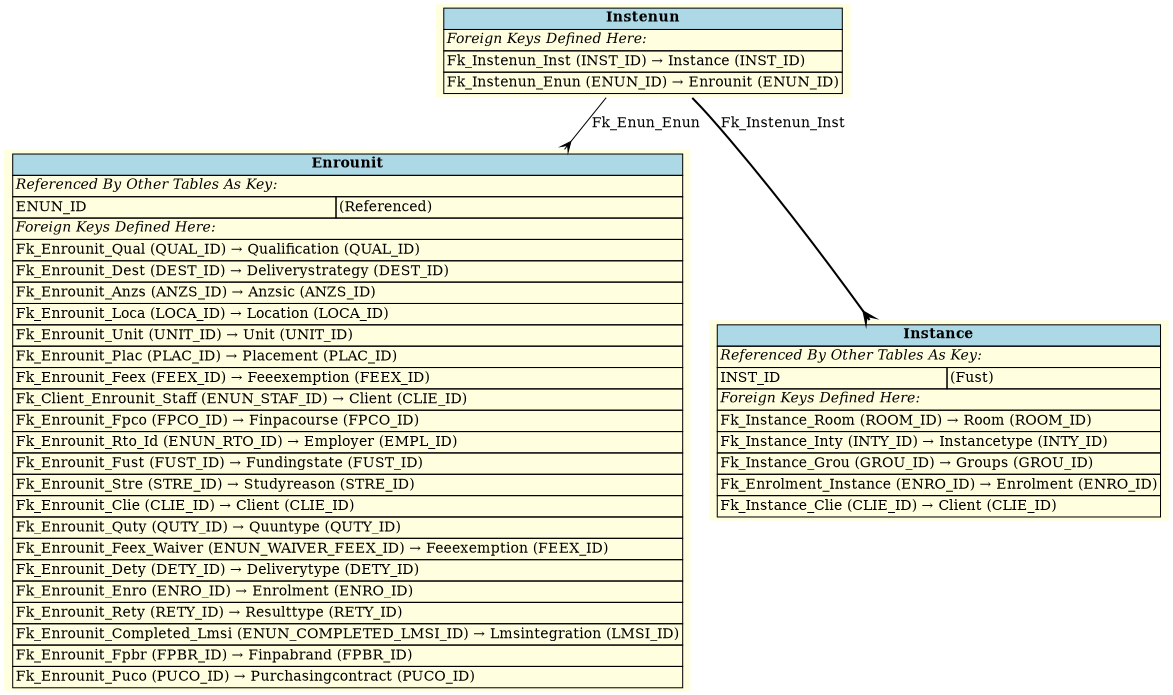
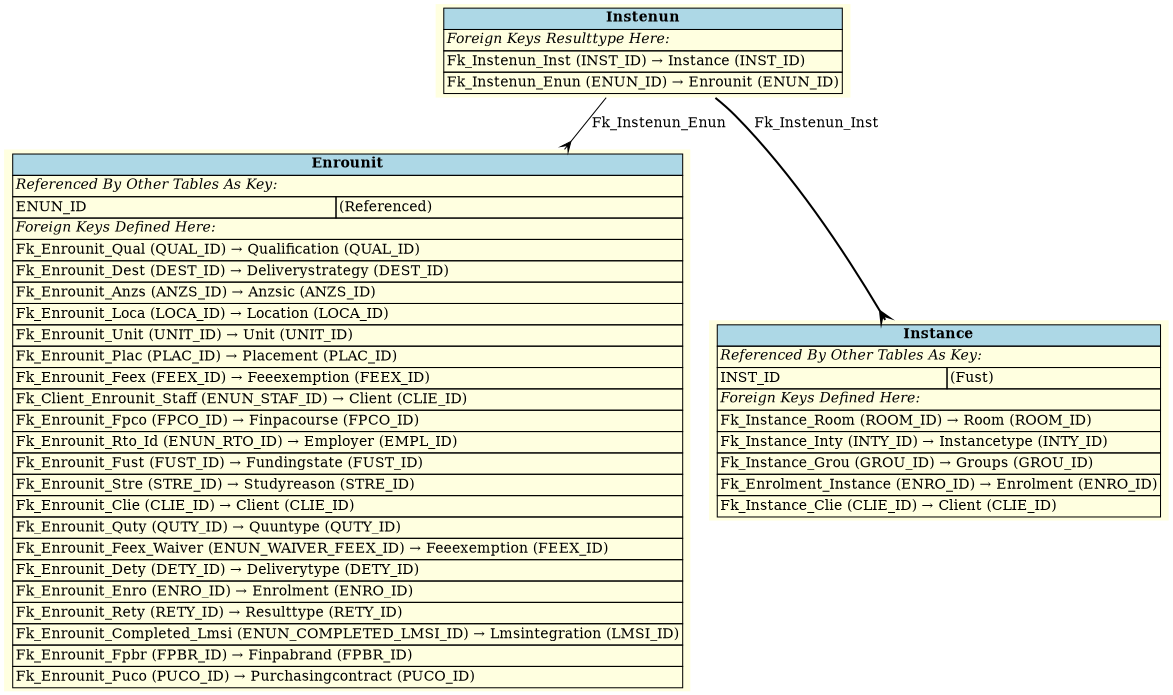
(547, 39) -> (559, 39)
(646, 124) -> (659, 124)
